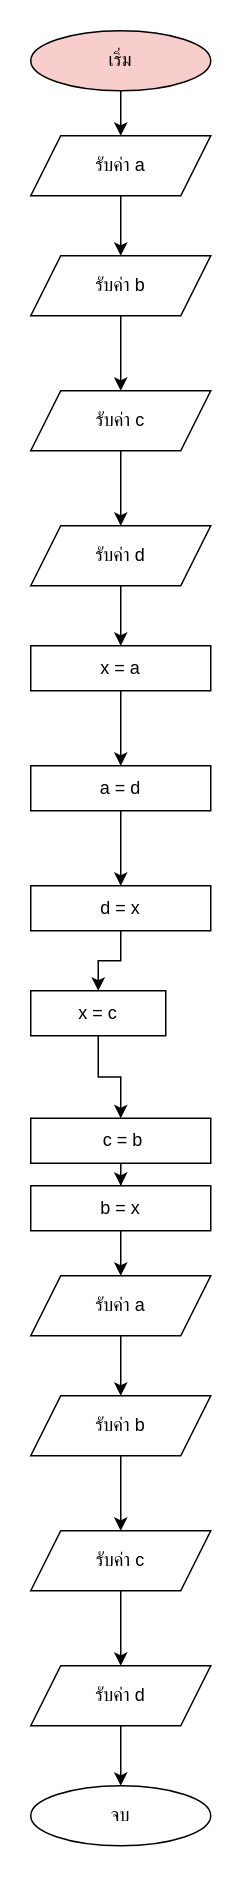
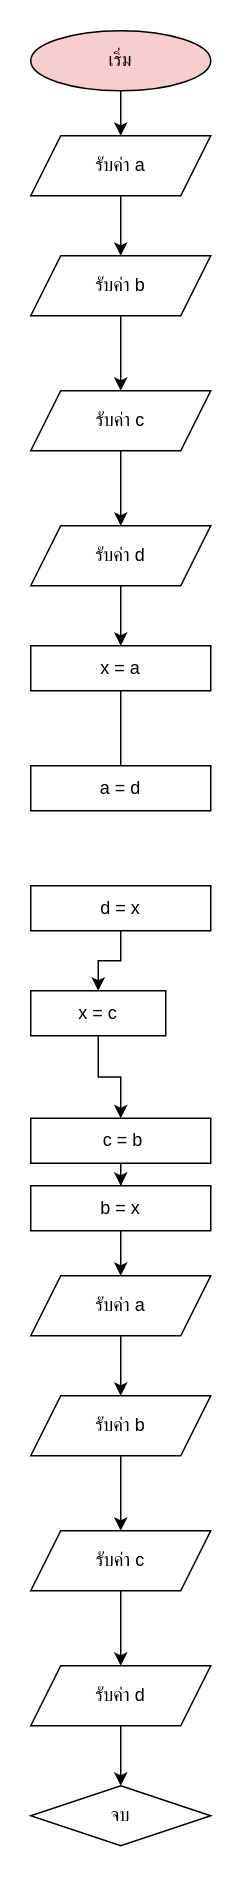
(121, 754) -> (121, 758)
(121, 843) -> none
(121, 1816) -> (121, 1816)
